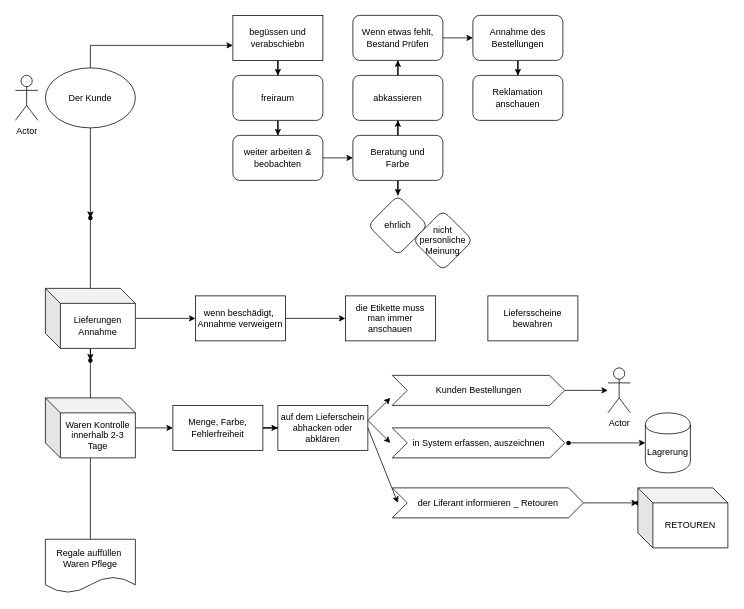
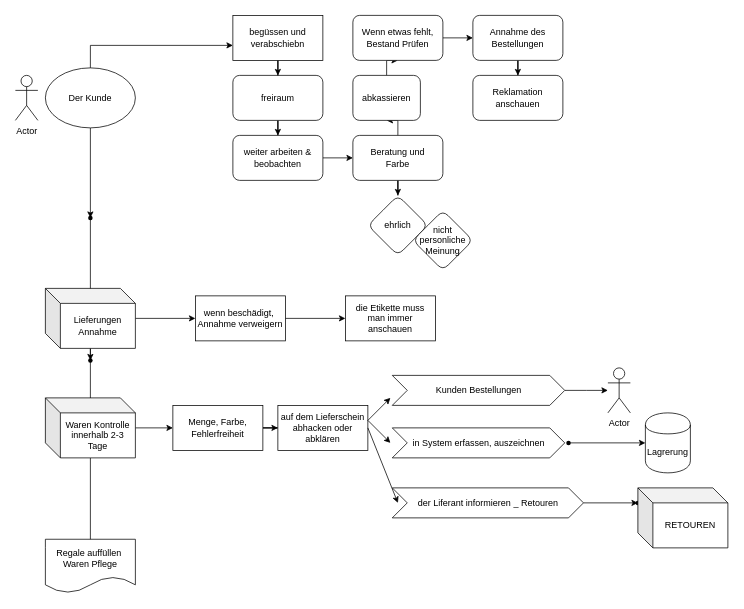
(398, 98) -> (387, 98)
(533, 318) -> none
